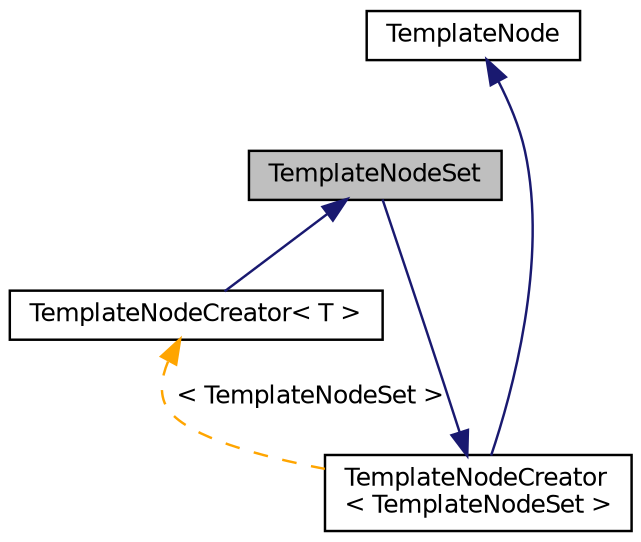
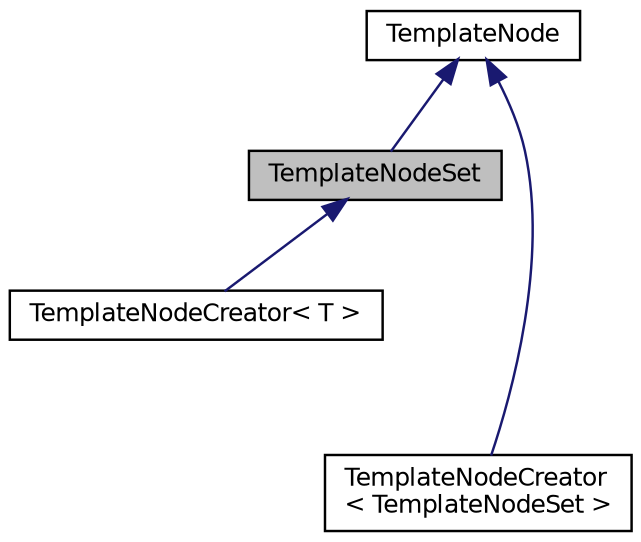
(422, 316) -> (417, 115)
(219, 441) -> none
